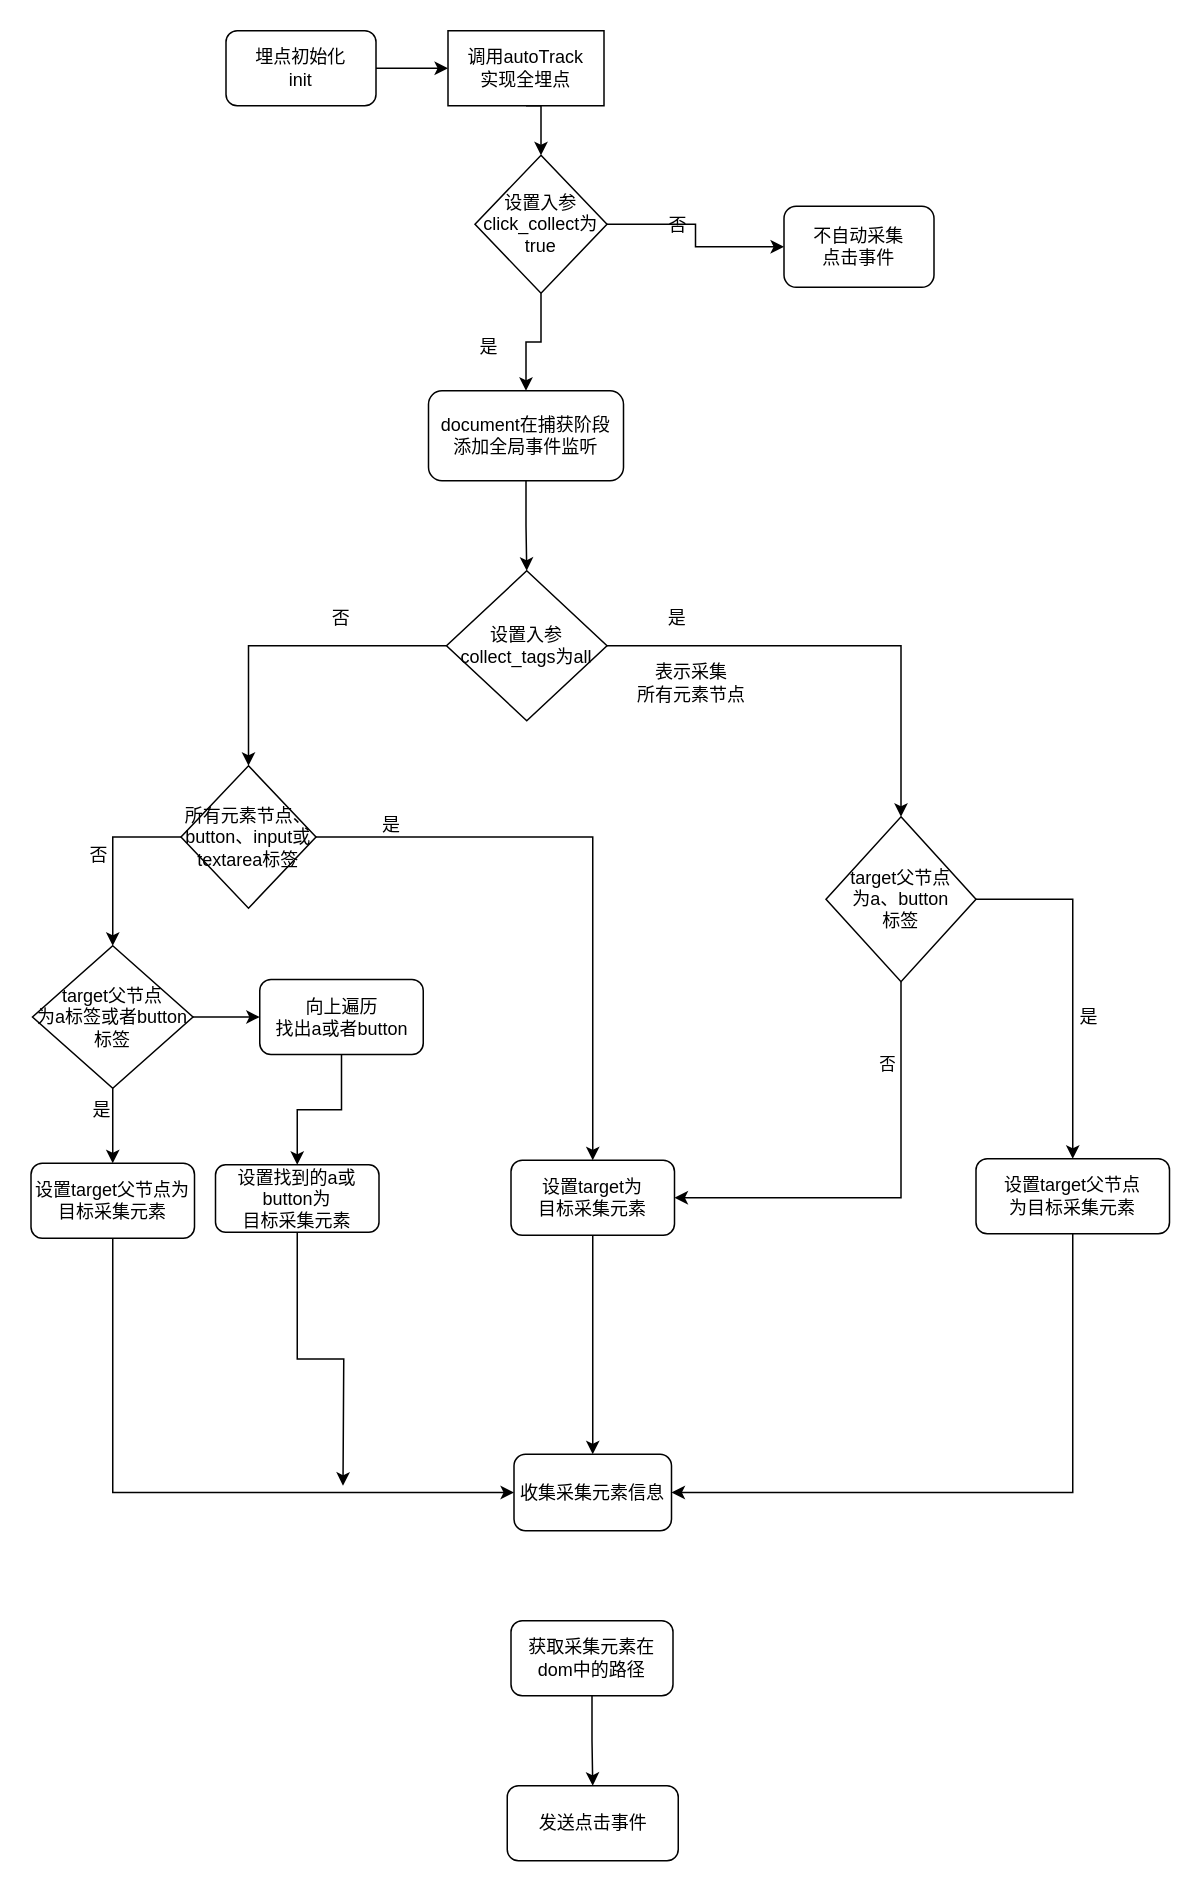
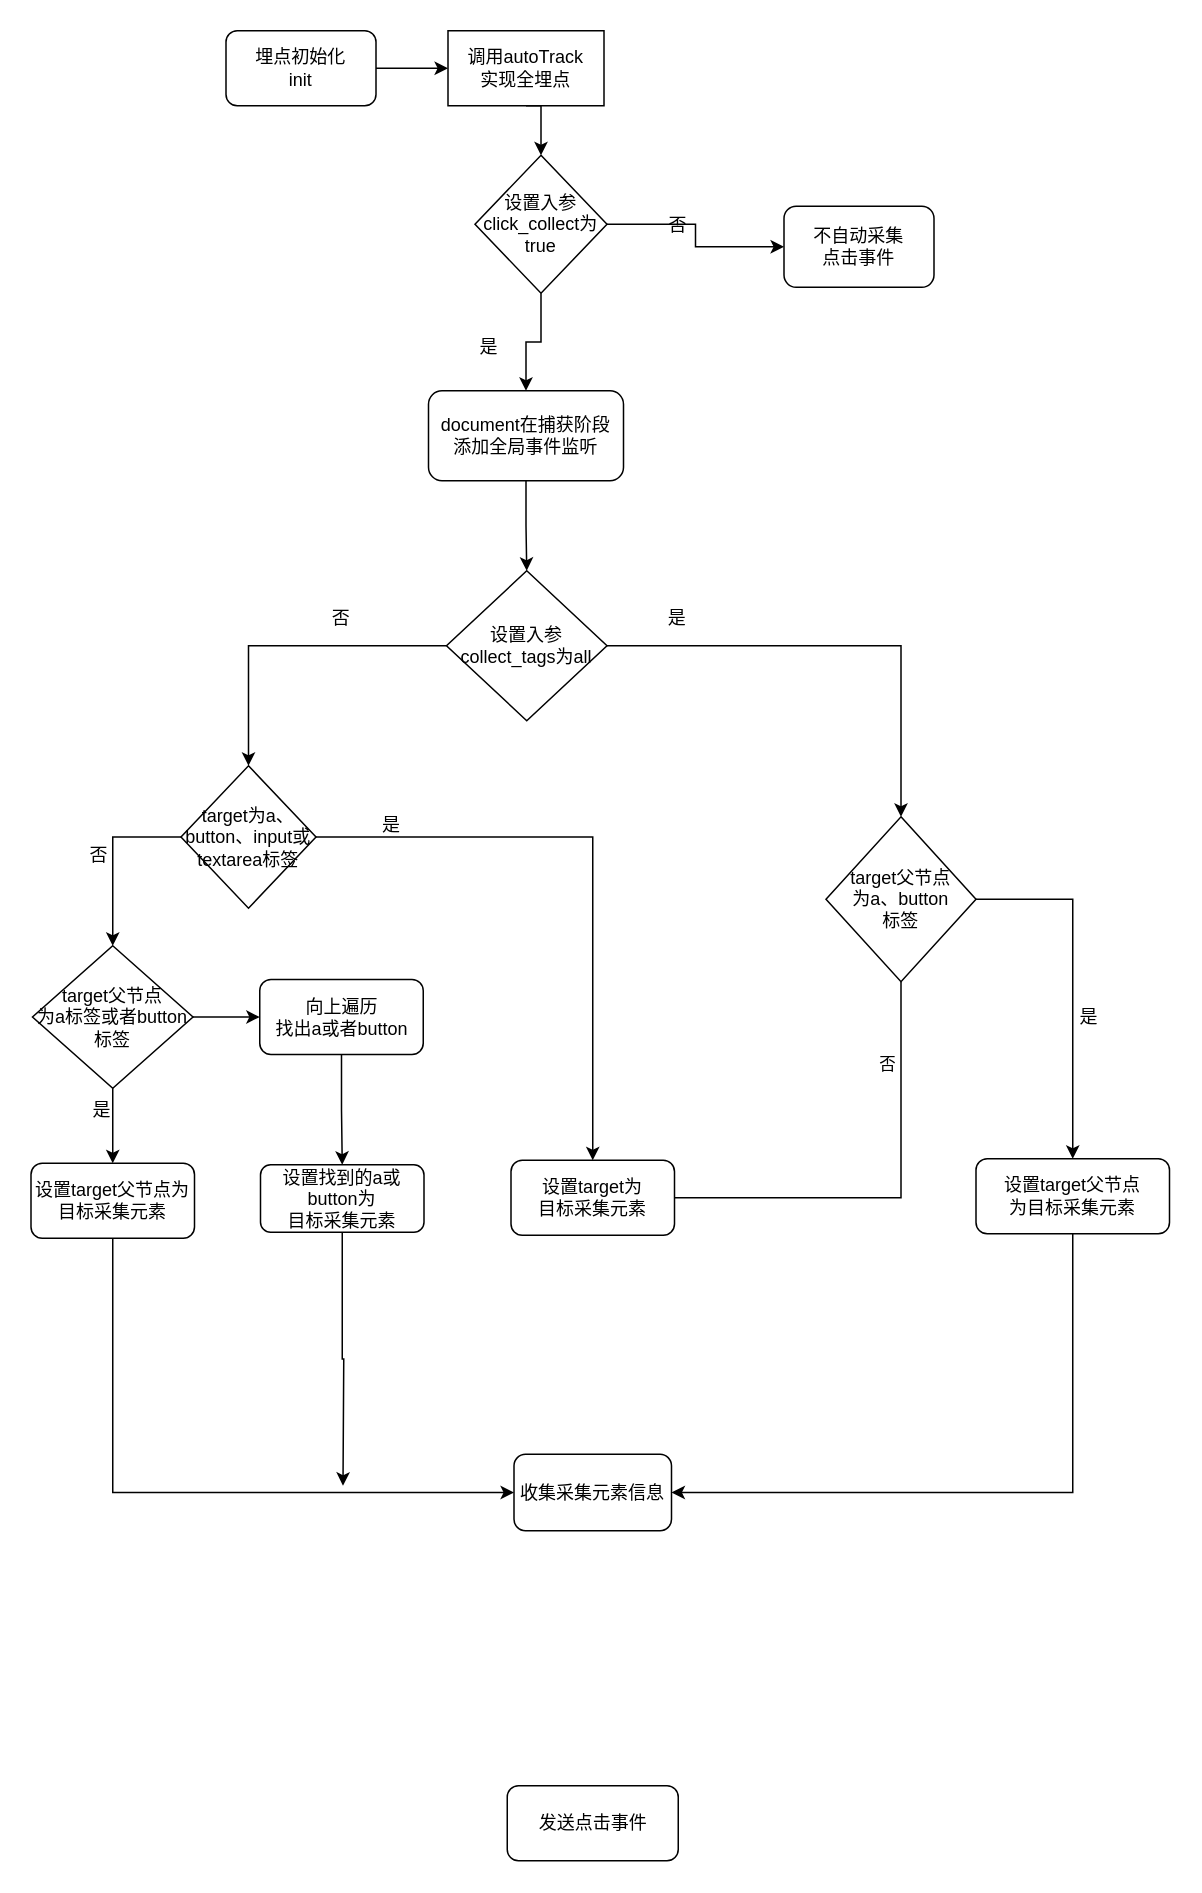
(691, 683) -> none
(248, 838) -> (248, 838)
(686, 1198) -> (681, 1198)
(297, 1199) -> (342, 1199)
(593, 1339) -> none
(592, 1658) -> none
(592, 1736) -> none
